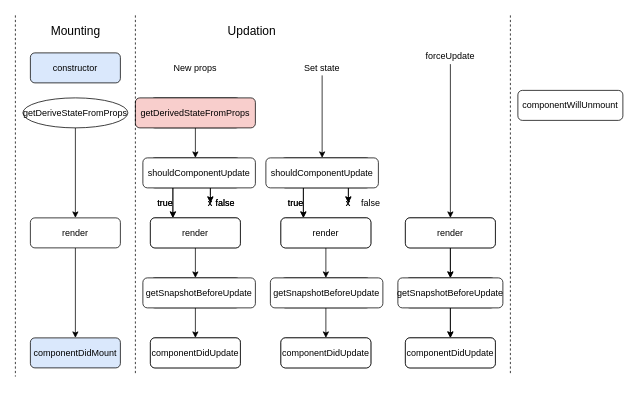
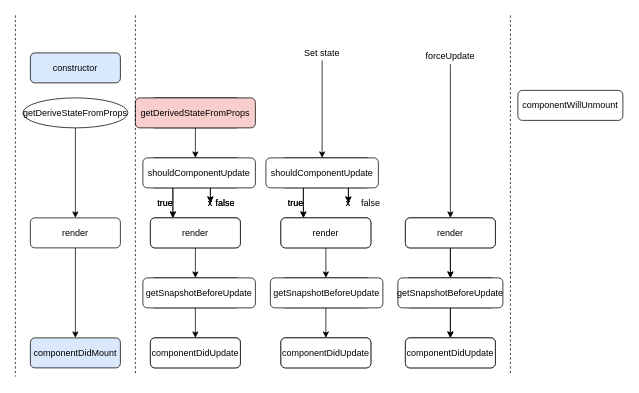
(75, 30) -> none
(252, 30) -> none
(195, 68) -> none
(322, 68) -> (322, 53)
